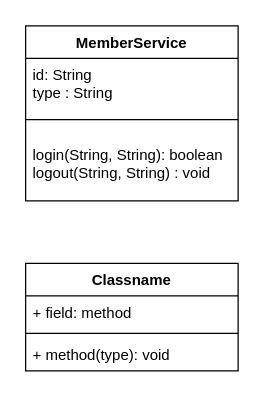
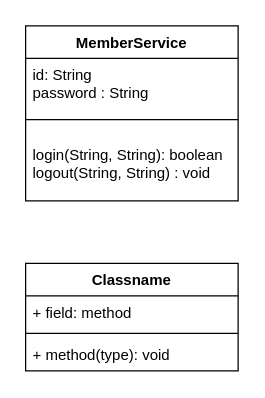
(67, 75) -> (67, 75)
